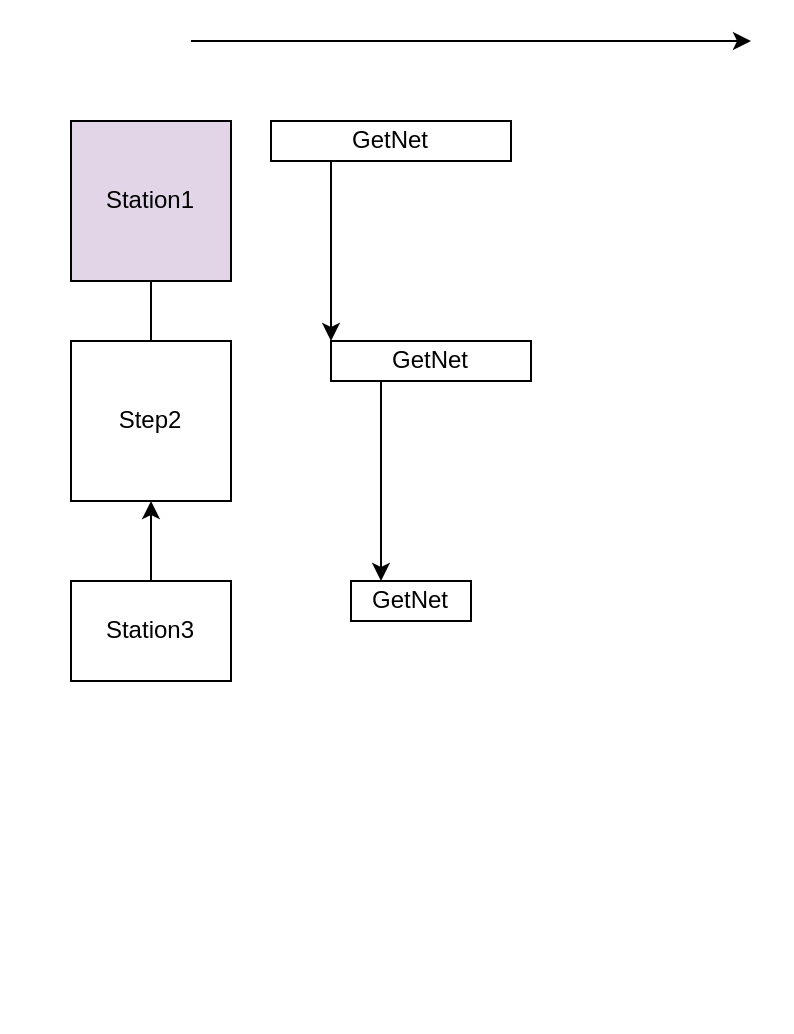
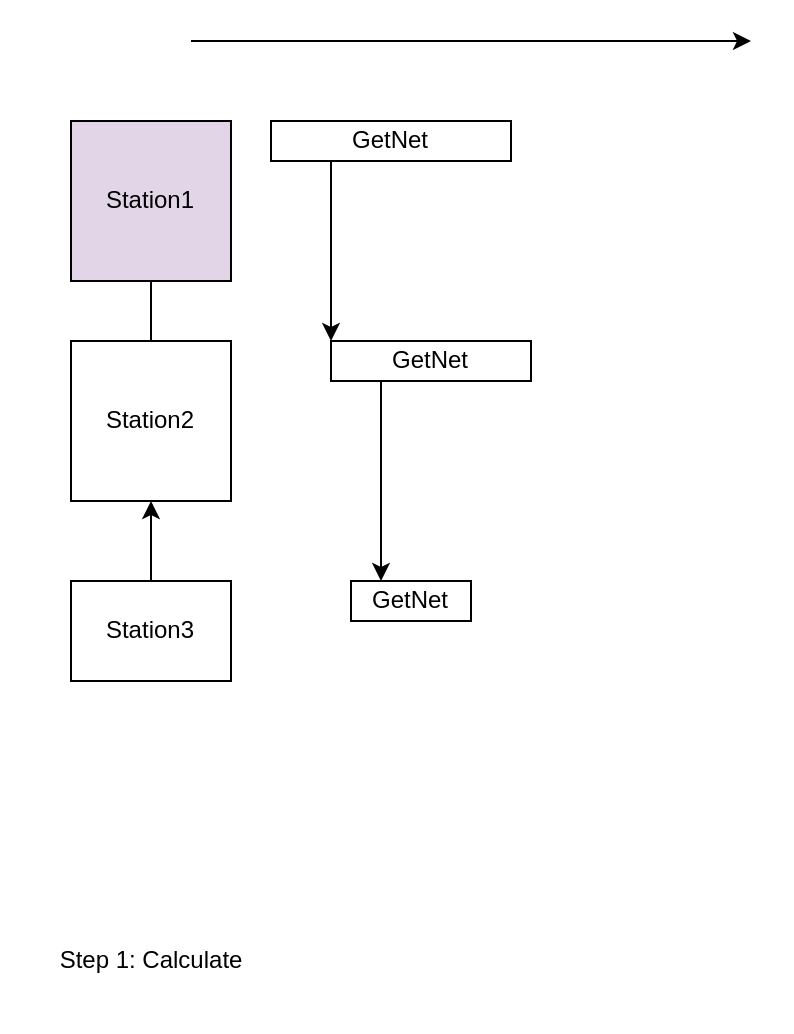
(151, 421) -> (151, 421)
none -> (151, 961)
